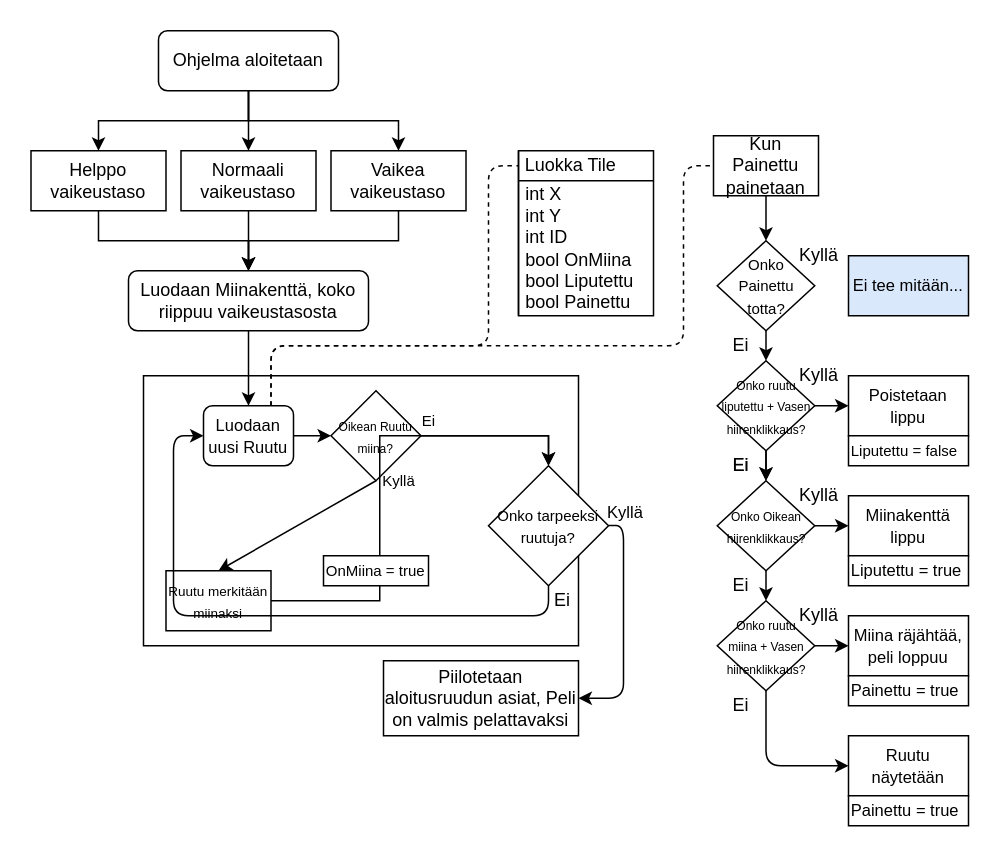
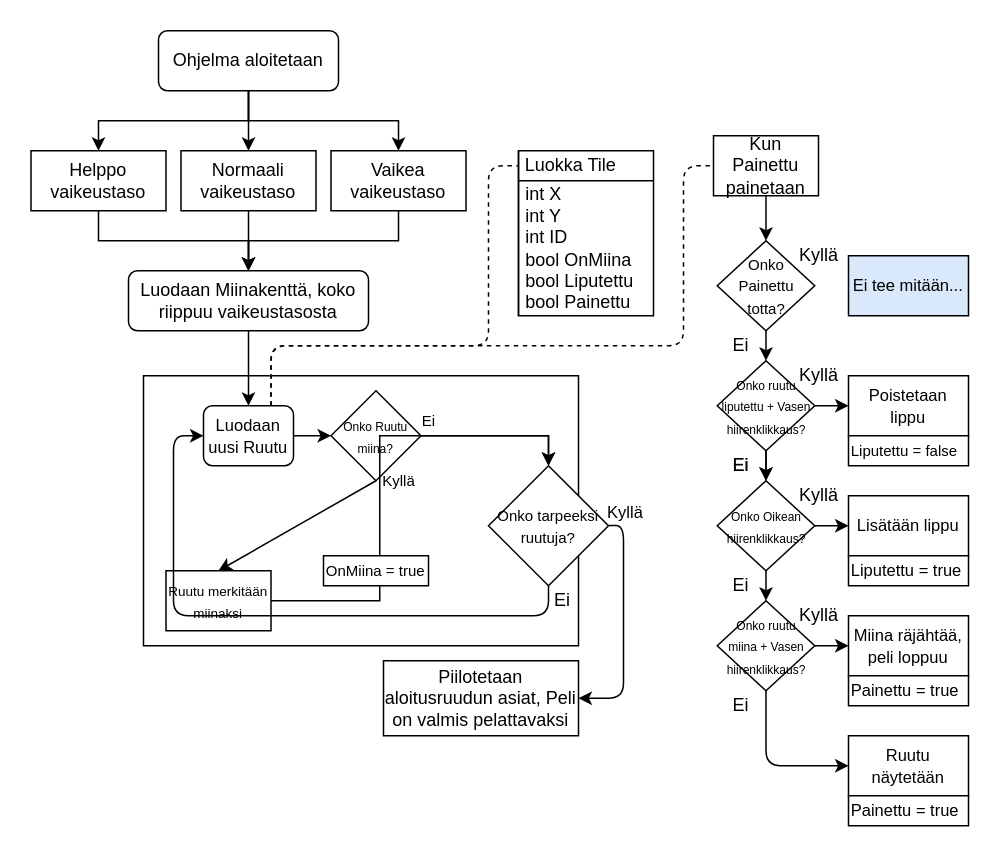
(376, 436) -> (376, 436)
(908, 526) -> (908, 526)
